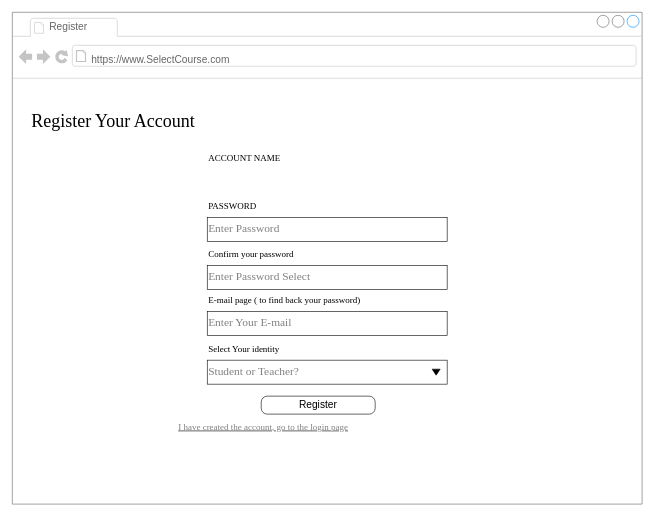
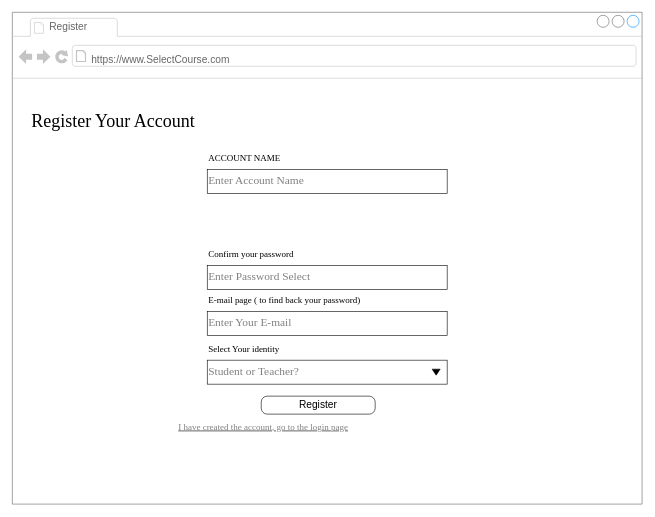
none -> (327, 182)
(258, 209) -> none
(327, 230) -> none
